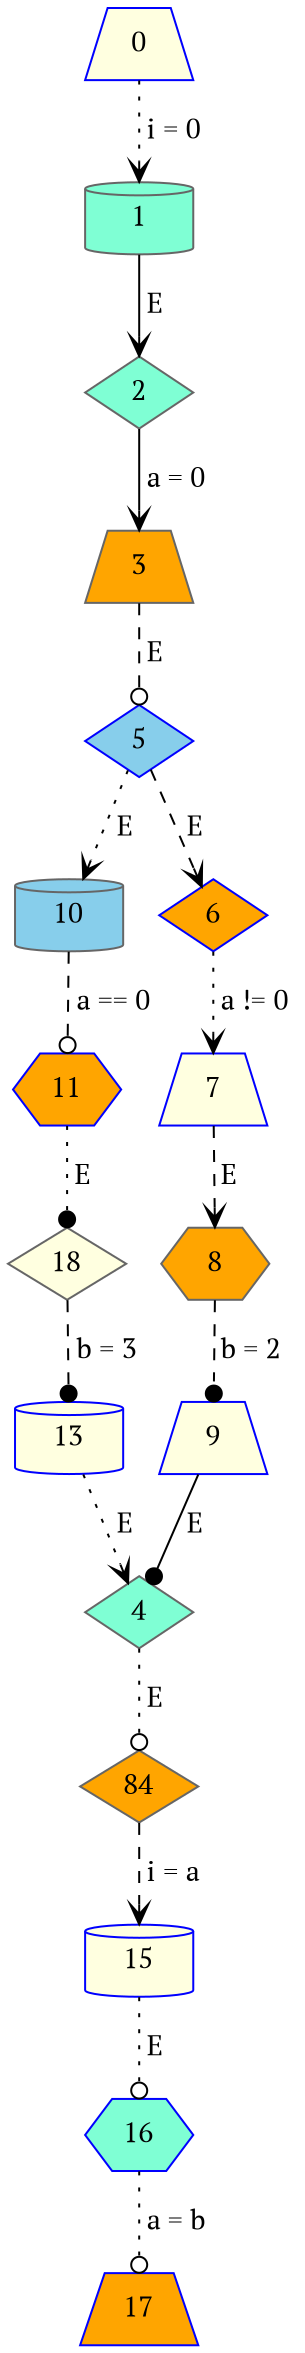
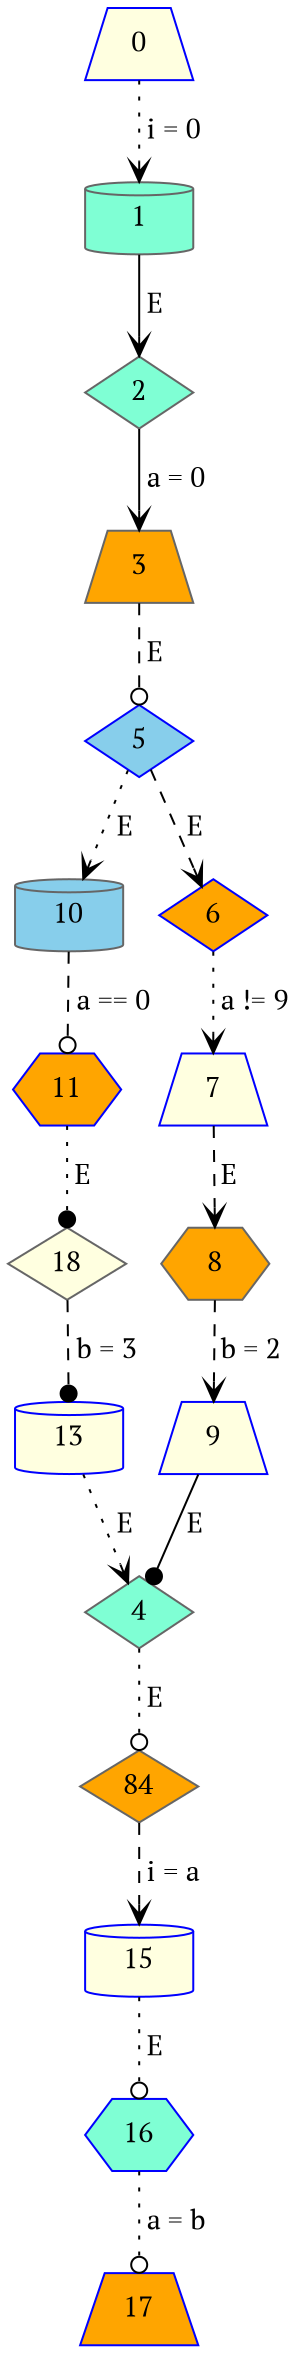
(255, 1002) -> (255, 1002)
(214, 1341) -> (214, 1341)
